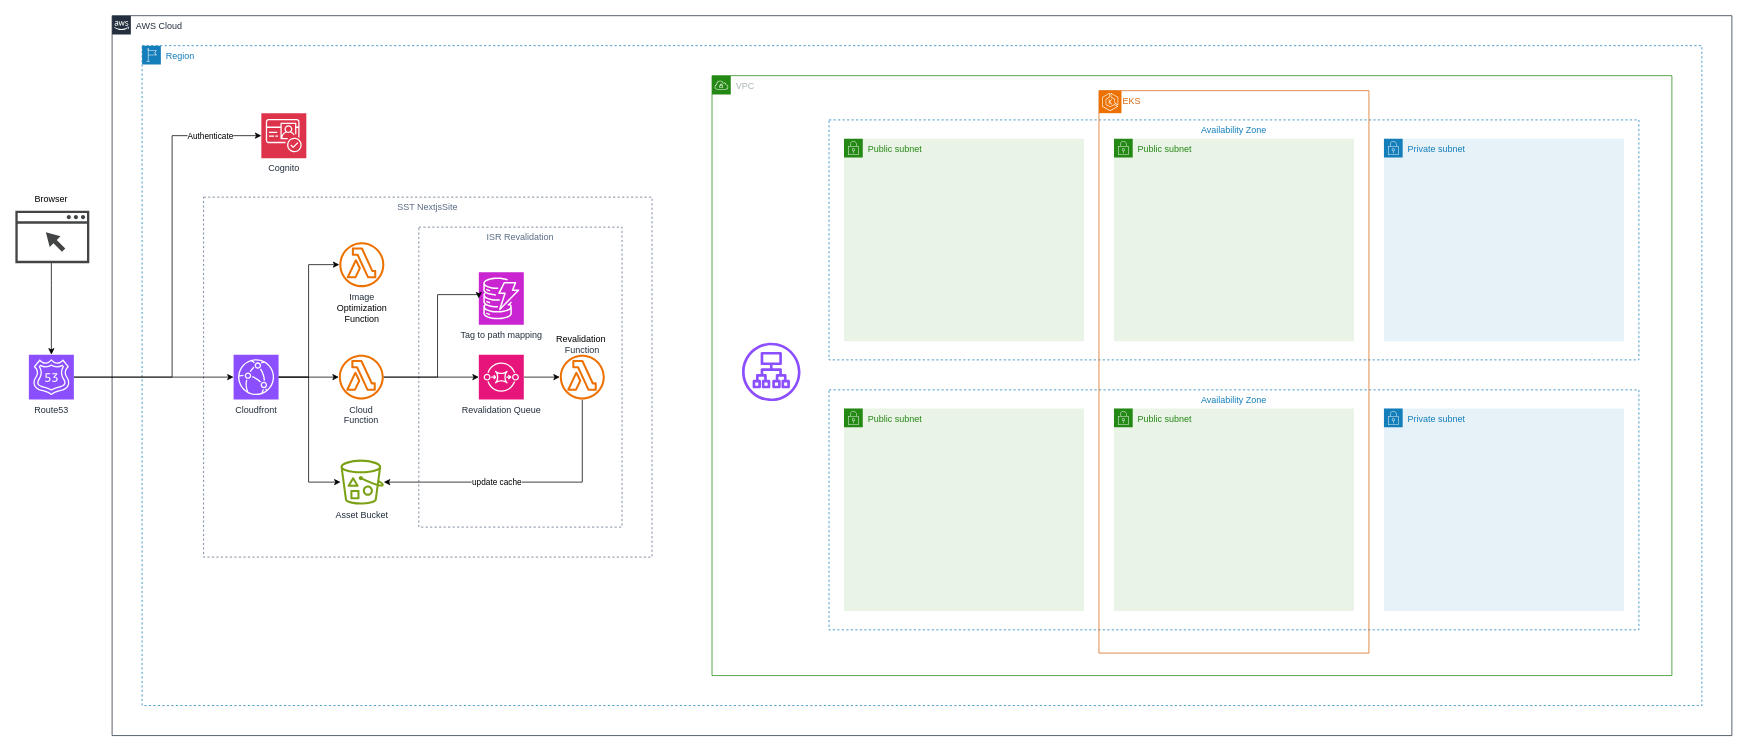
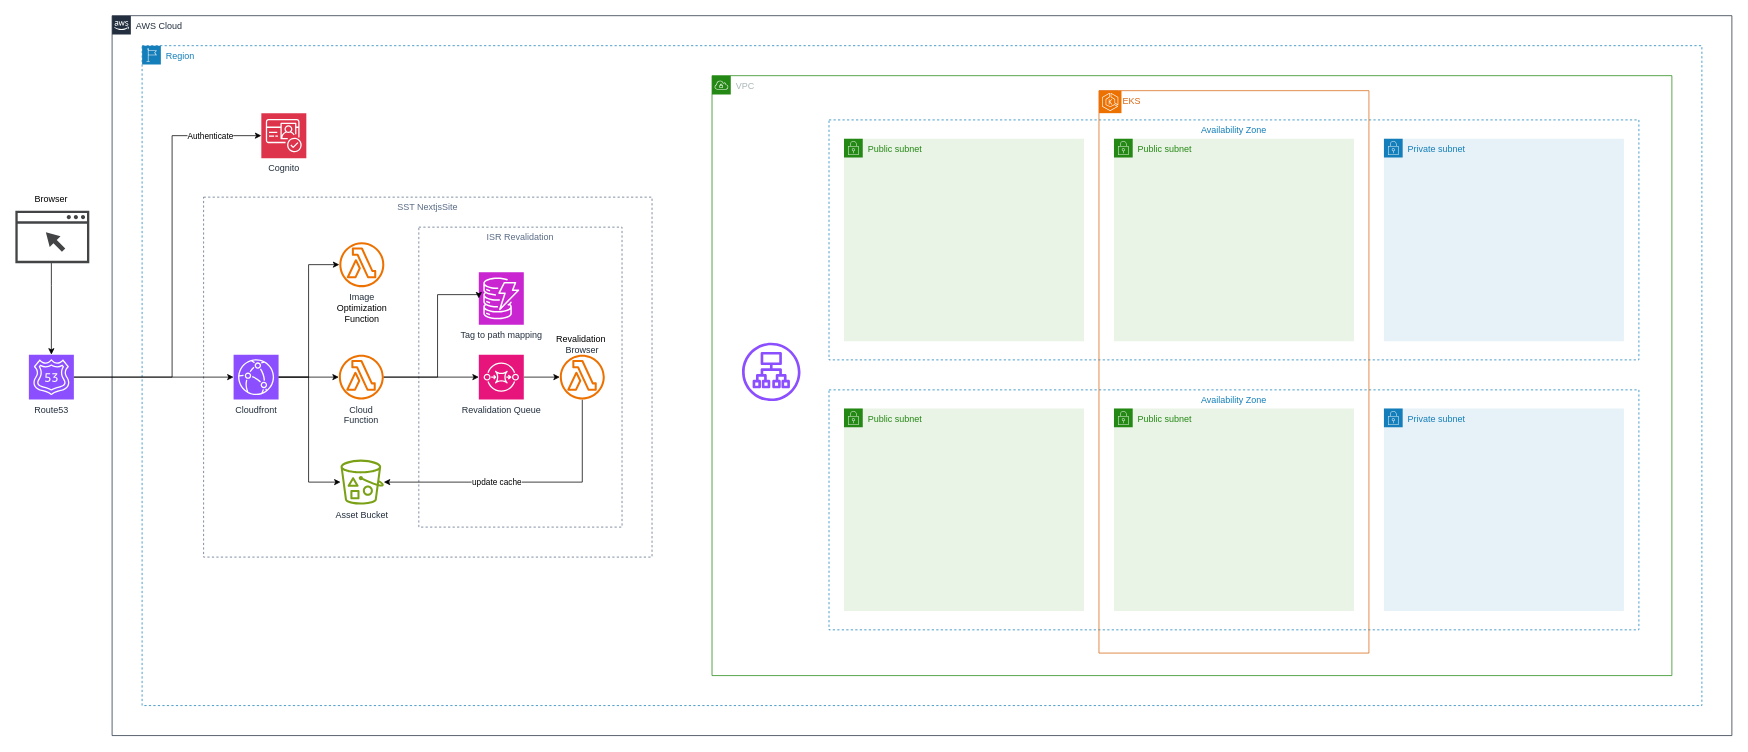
(582, 344) -> (582, 344)
